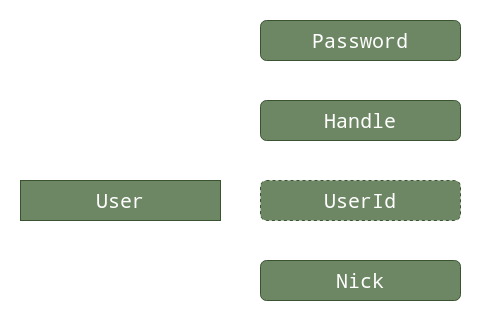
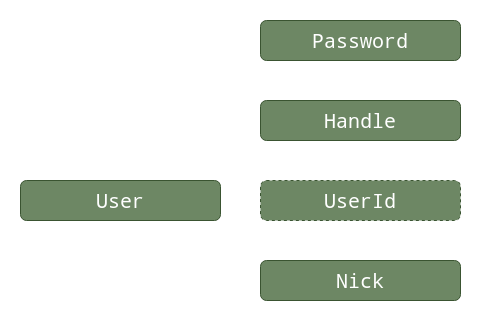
(121, 201) -> (121, 201)
